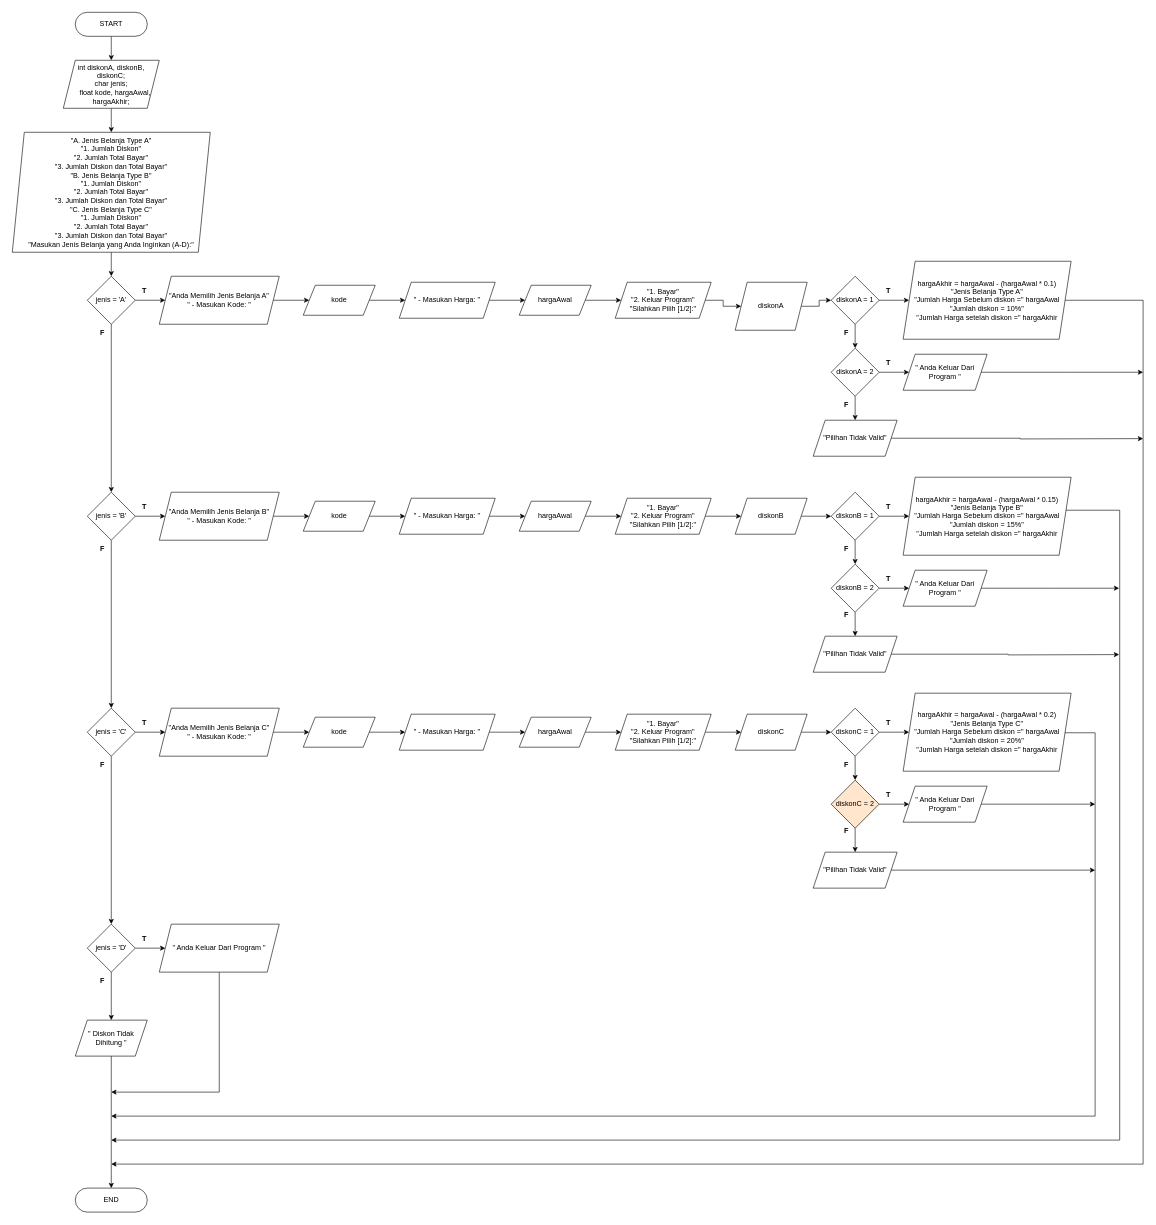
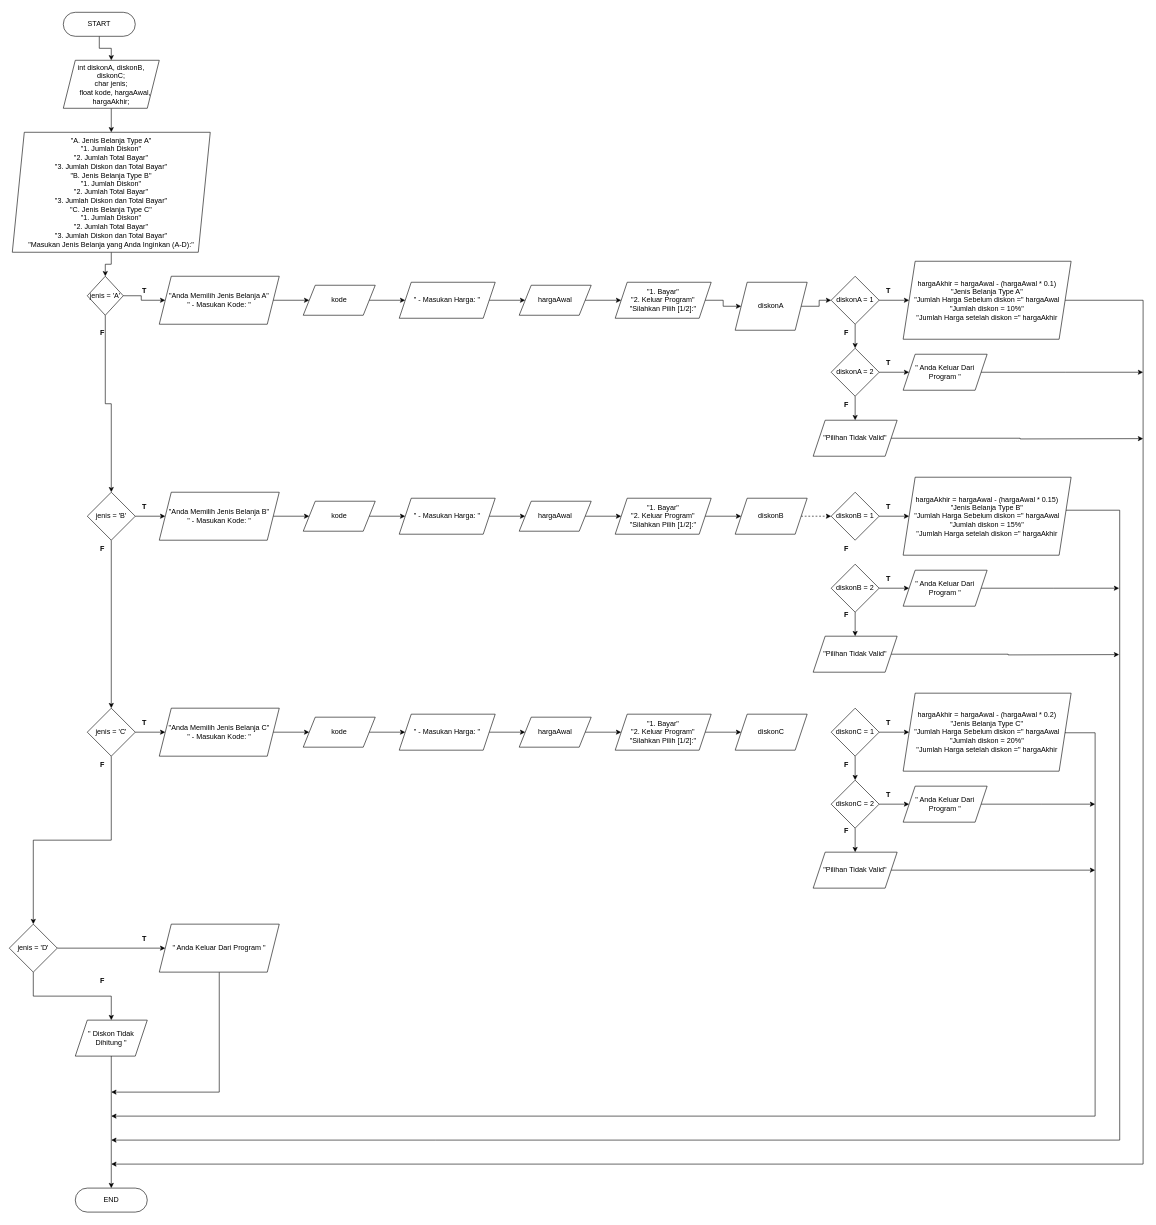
(111, 24) -> (99, 24)
(111, 300) -> (105, 296)
(814, 516) -> (814, 516)
(855, 558) -> none
(825, 732) -> none
(855, 804) -> (855, 804)
(111, 948) -> (33, 948)
